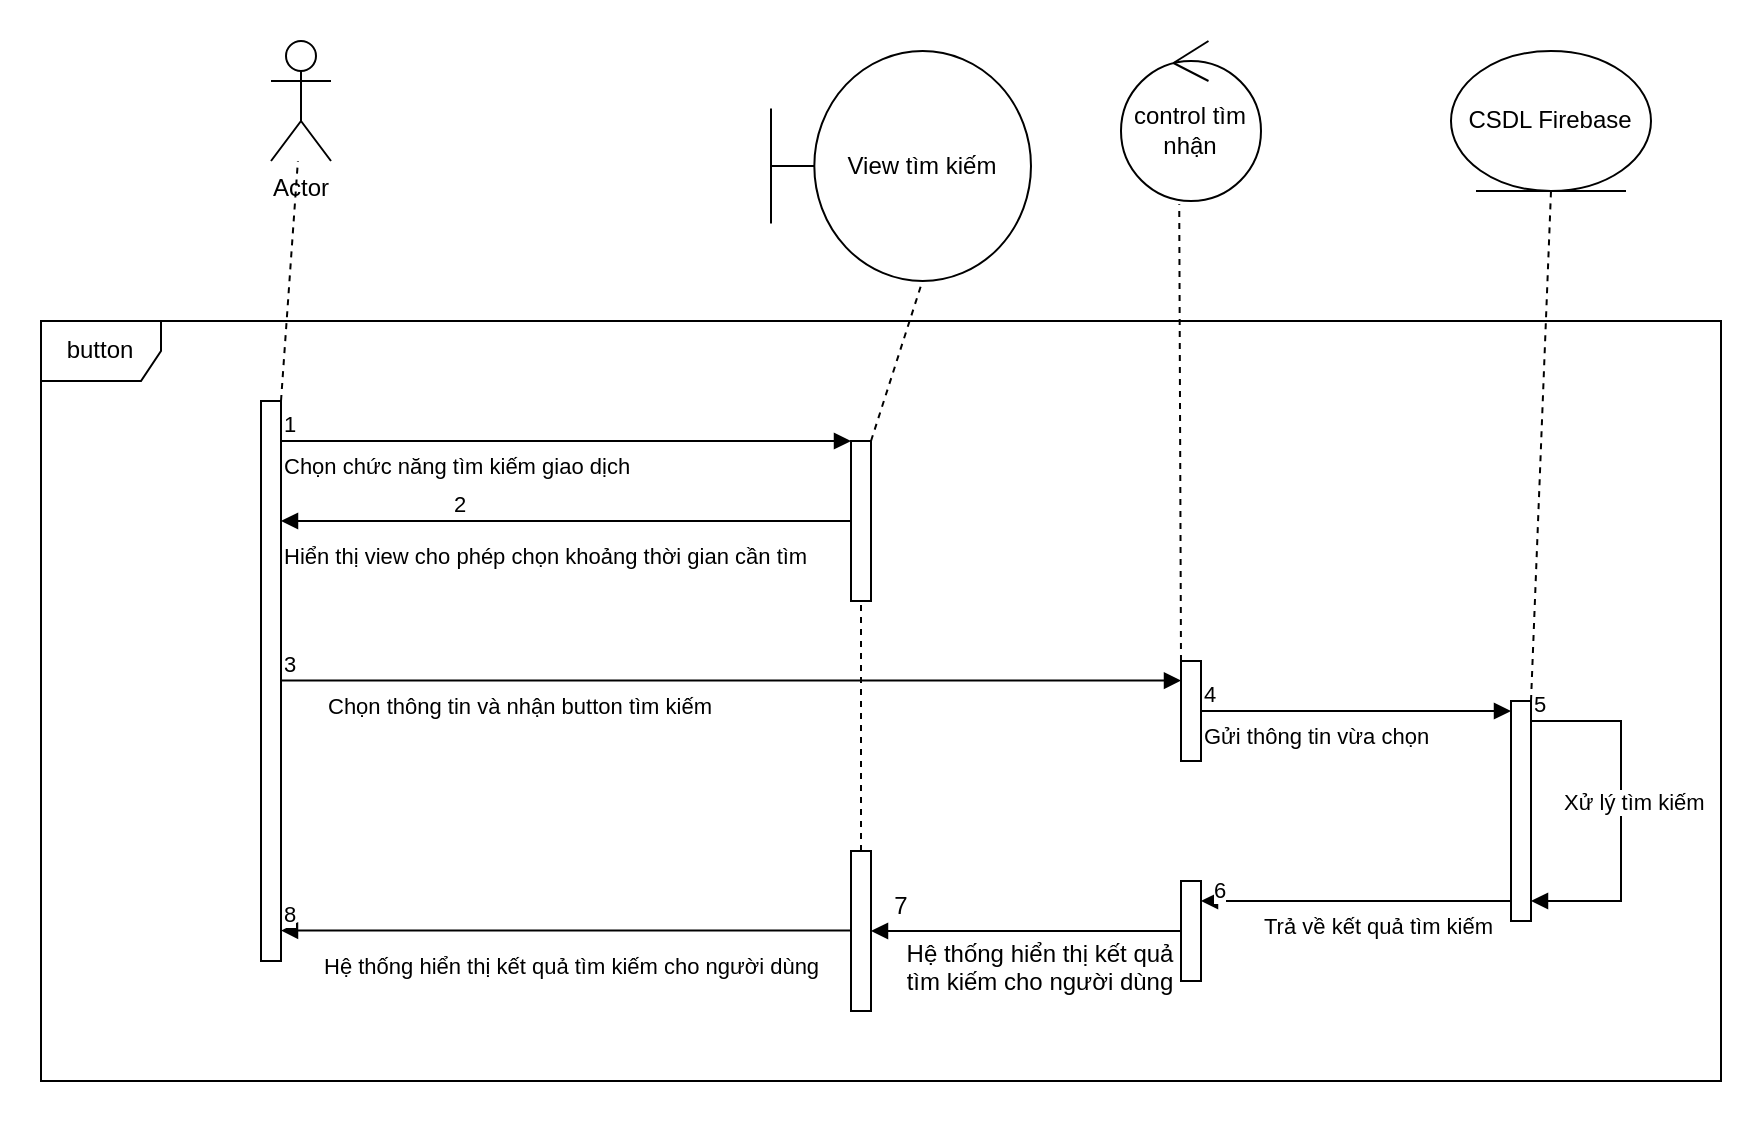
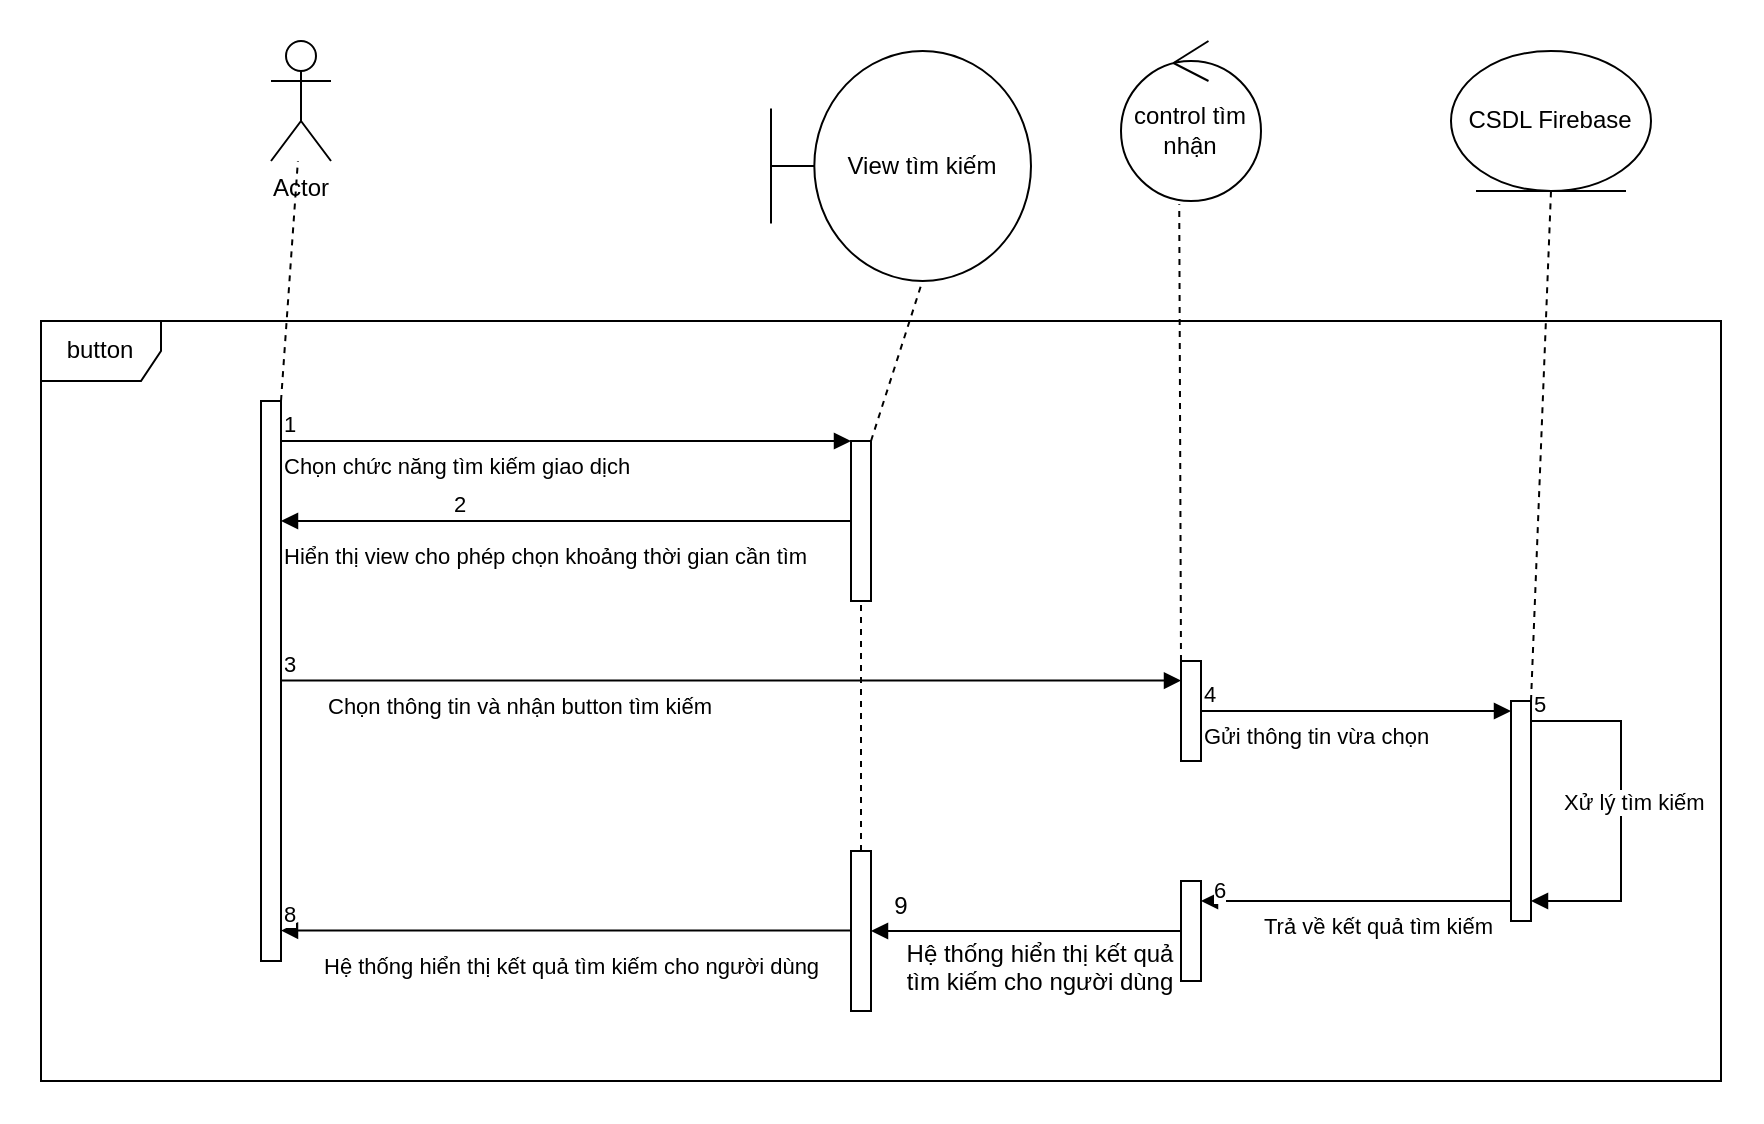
(902, 907) -> (902, 907)
